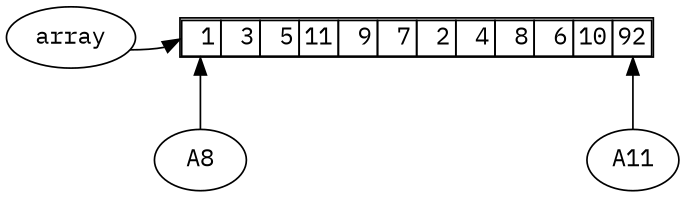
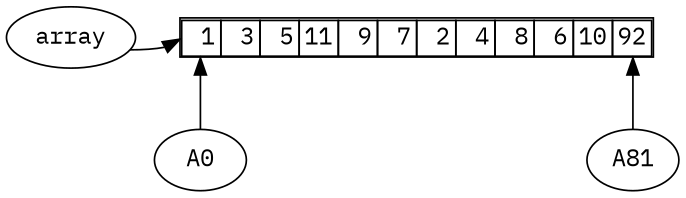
(200, 160) -> (200, 160)
(633, 160) -> (633, 160)
